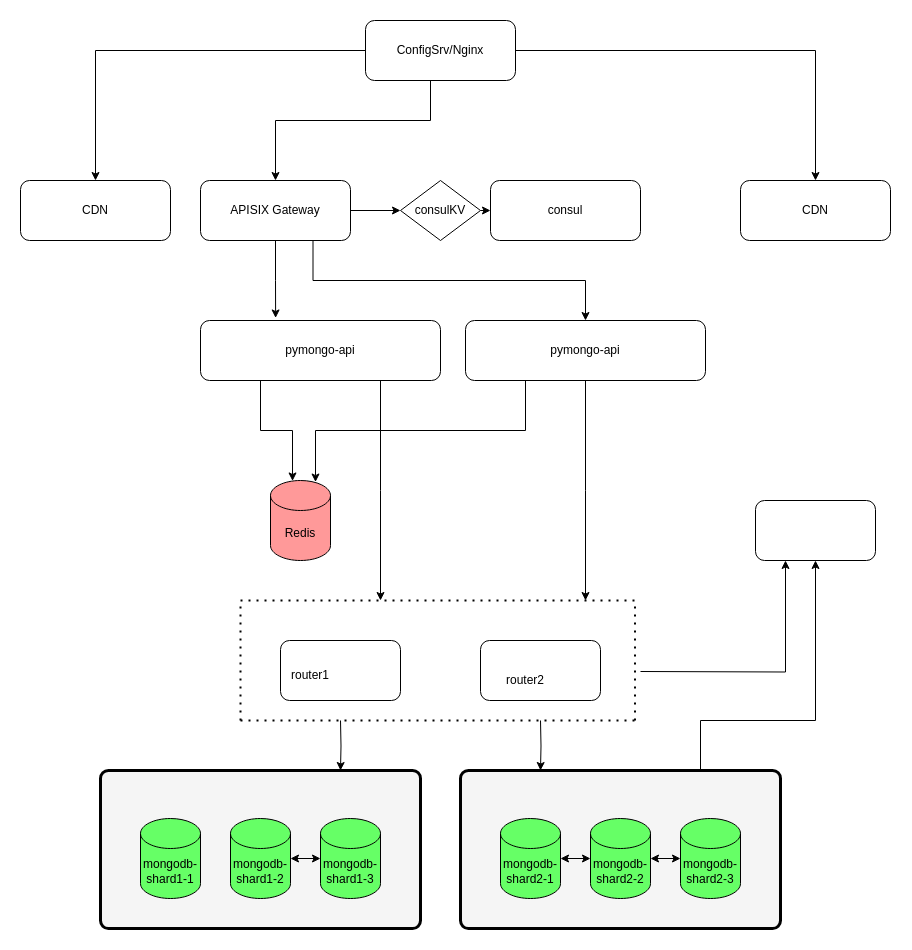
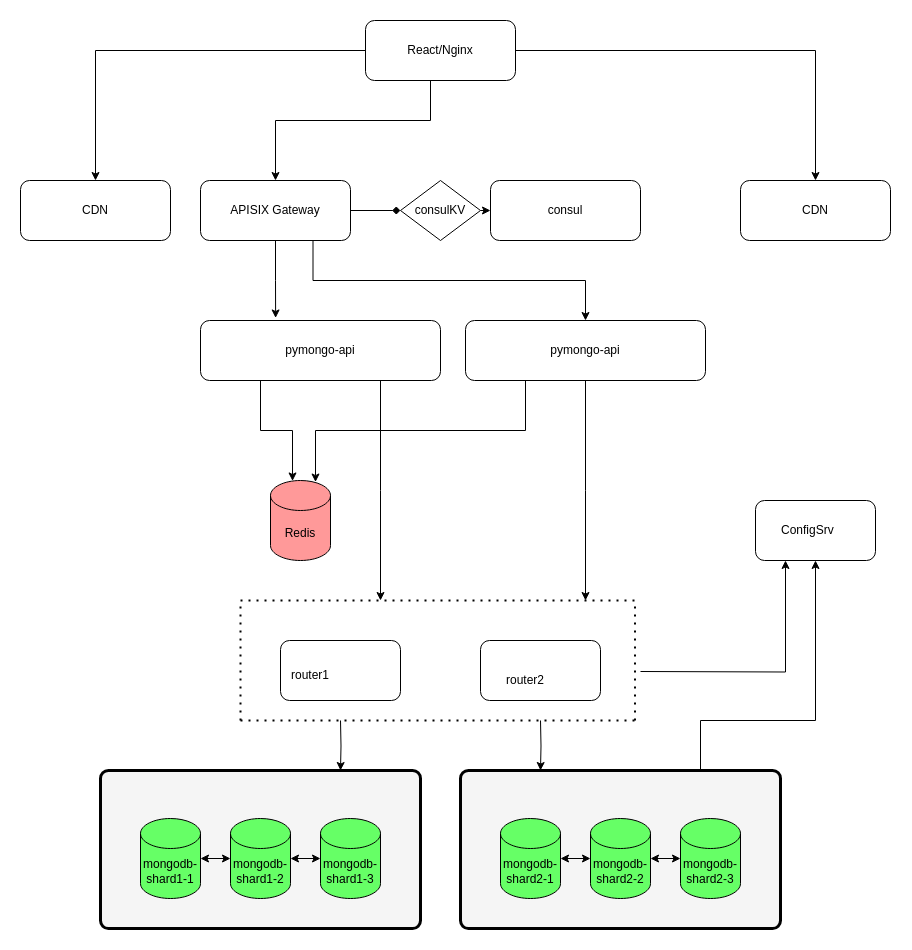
(441, 51) -> (441, 51)
(392, 211) -> (392, 211)
none -> (816, 531)
none -> (215, 859)
